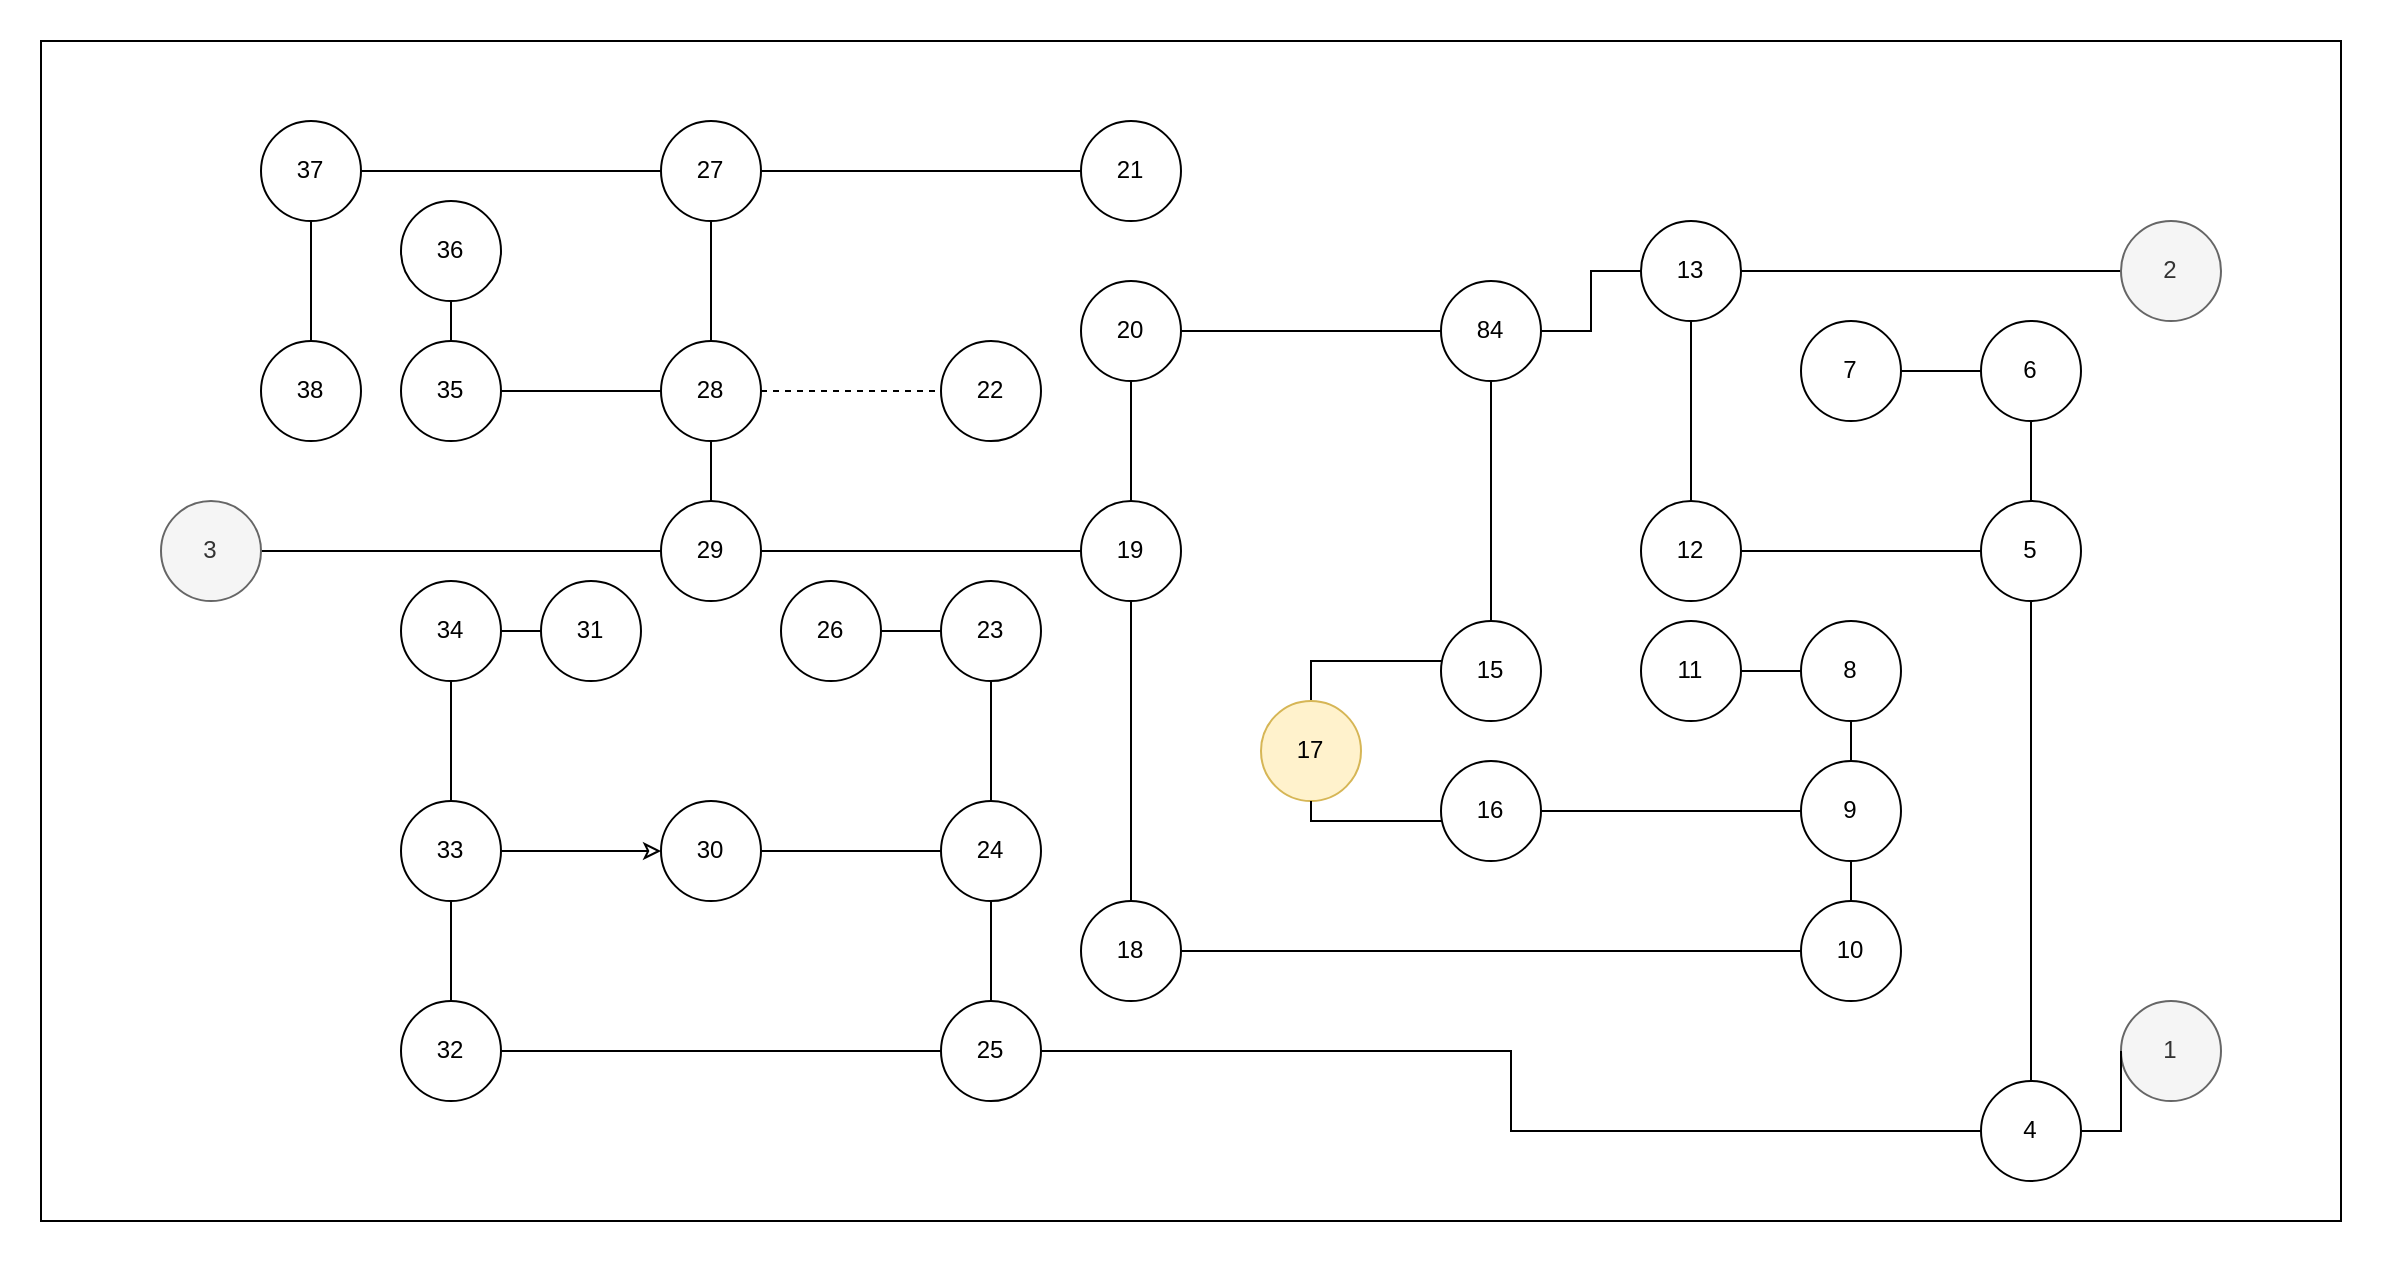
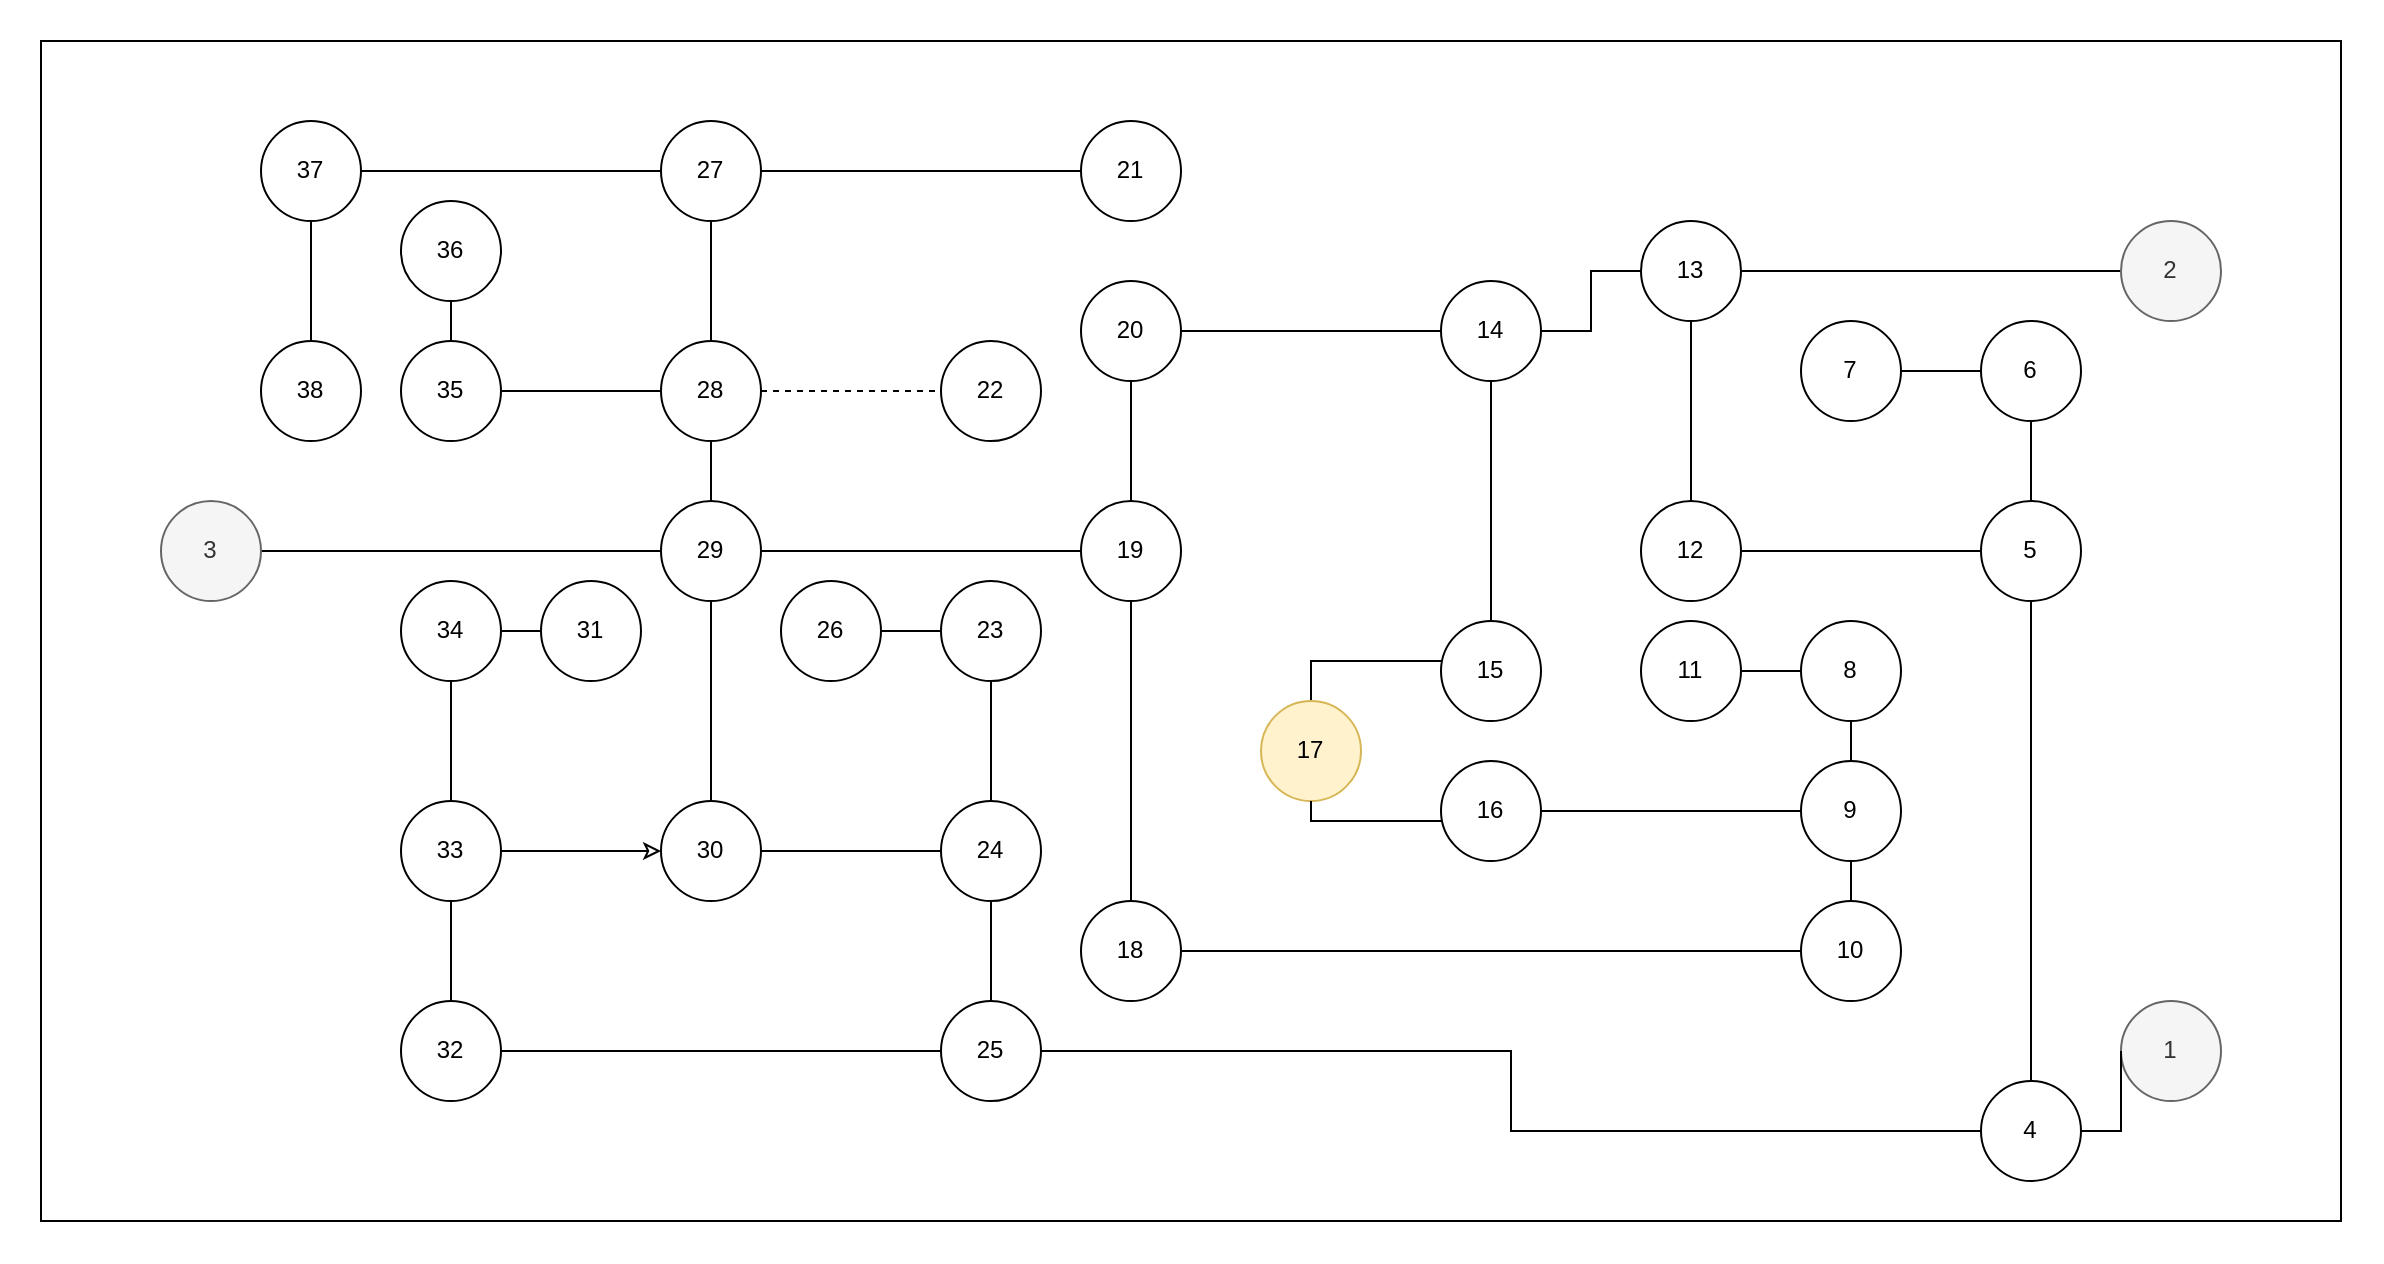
(1491, 331) -> (1491, 331)
none -> (711, 701)
